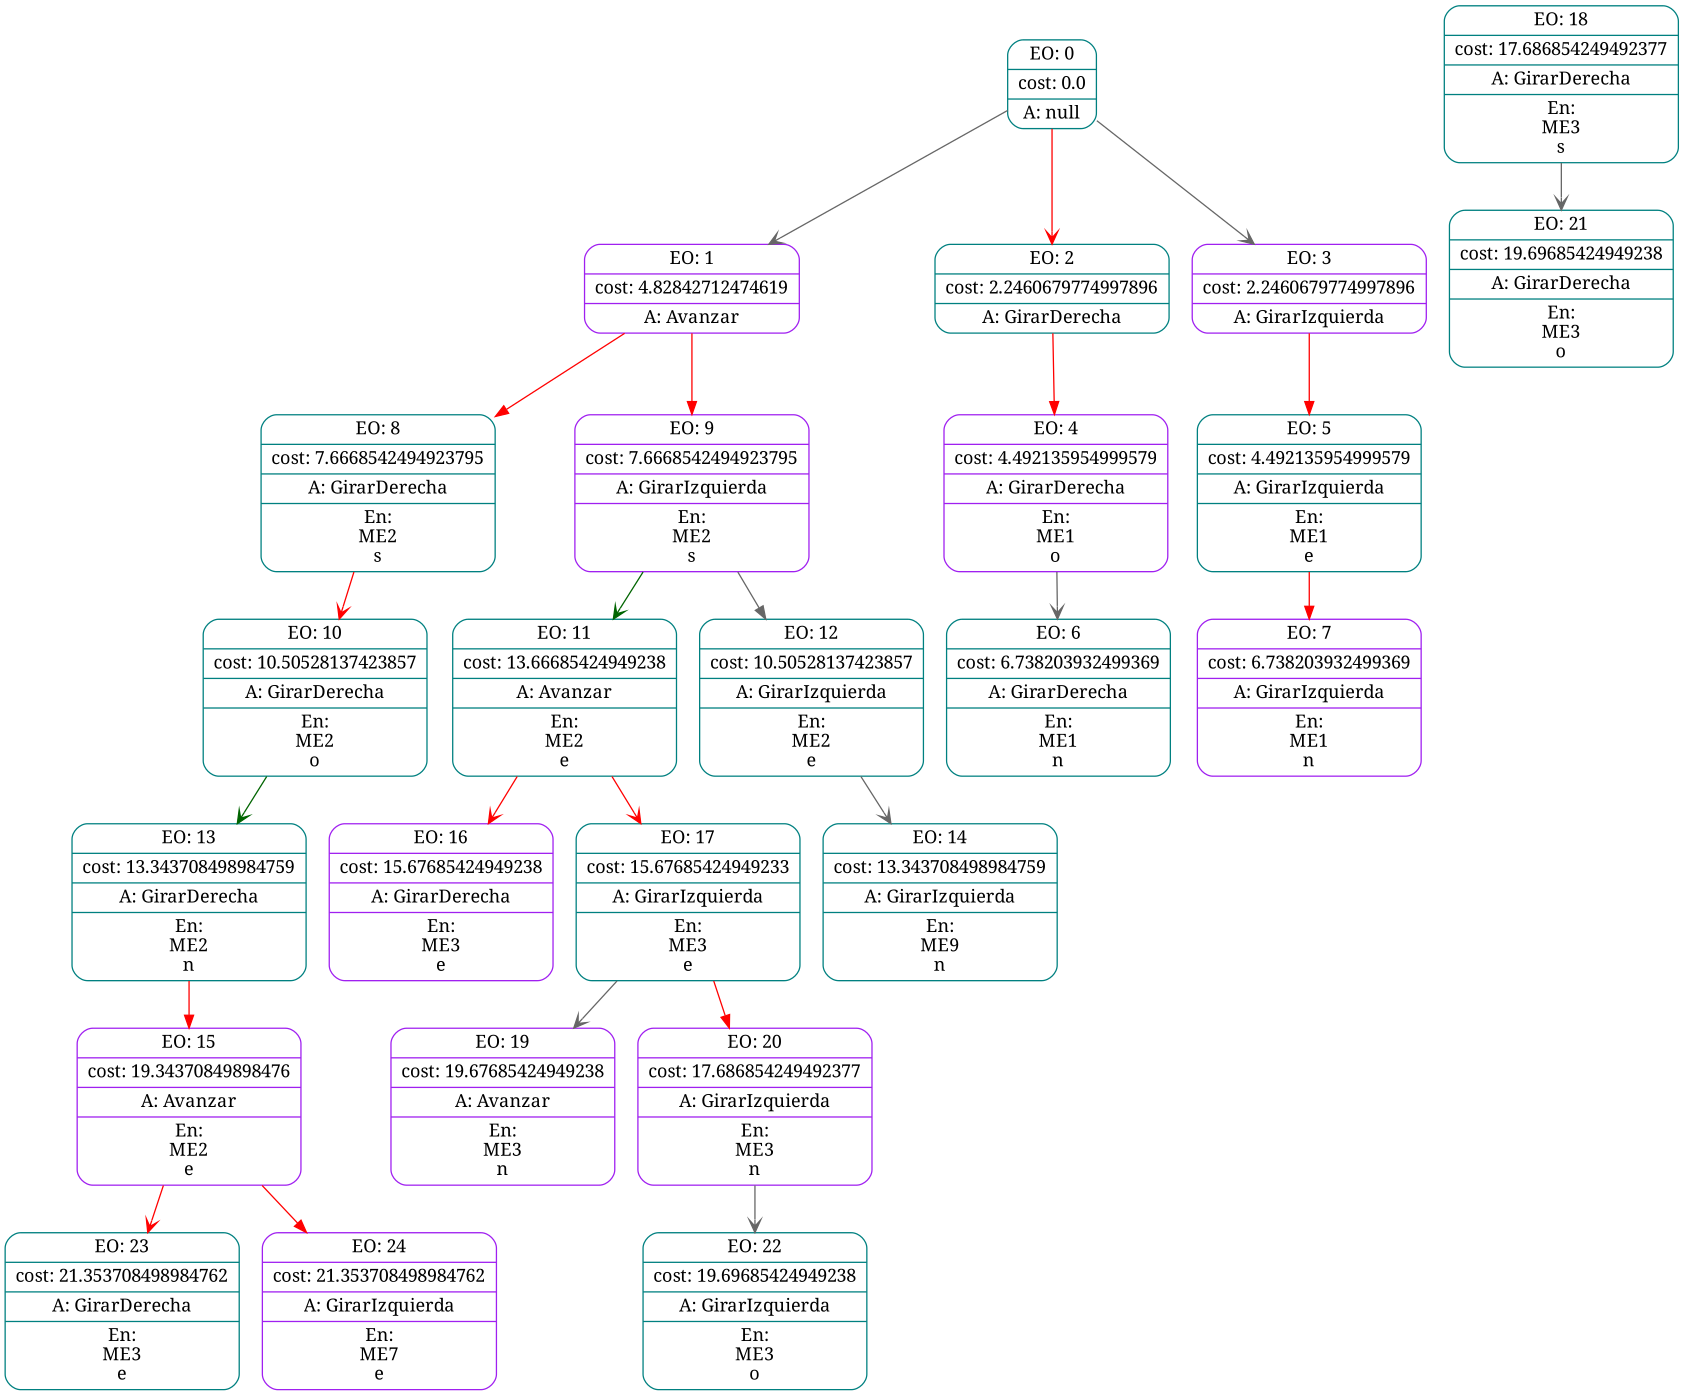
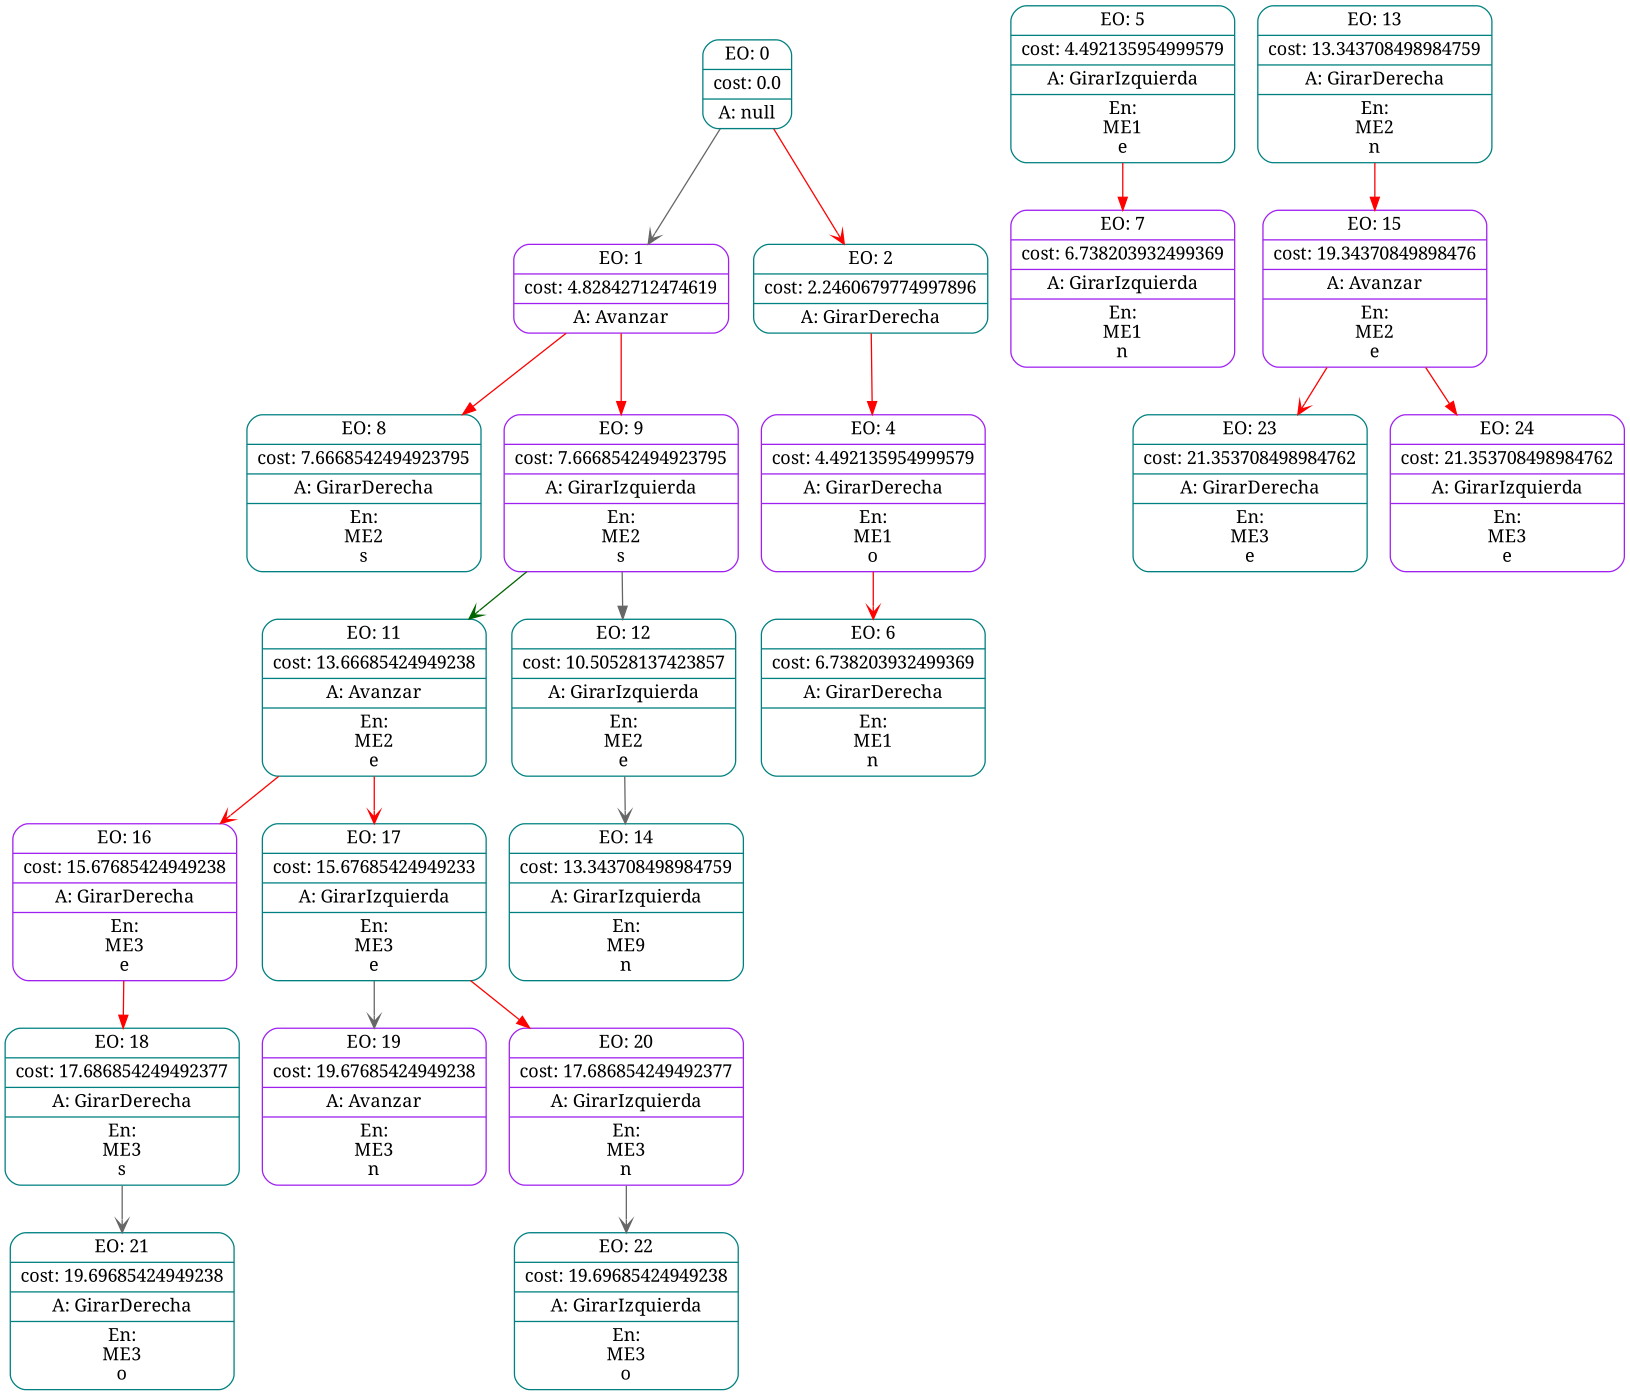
(1309, 289) -> none
(1057, 589) -> (873, 589)
(315, 698) -> none
none -> (124, 998)
(379, 1355) -> (1507, 537)
